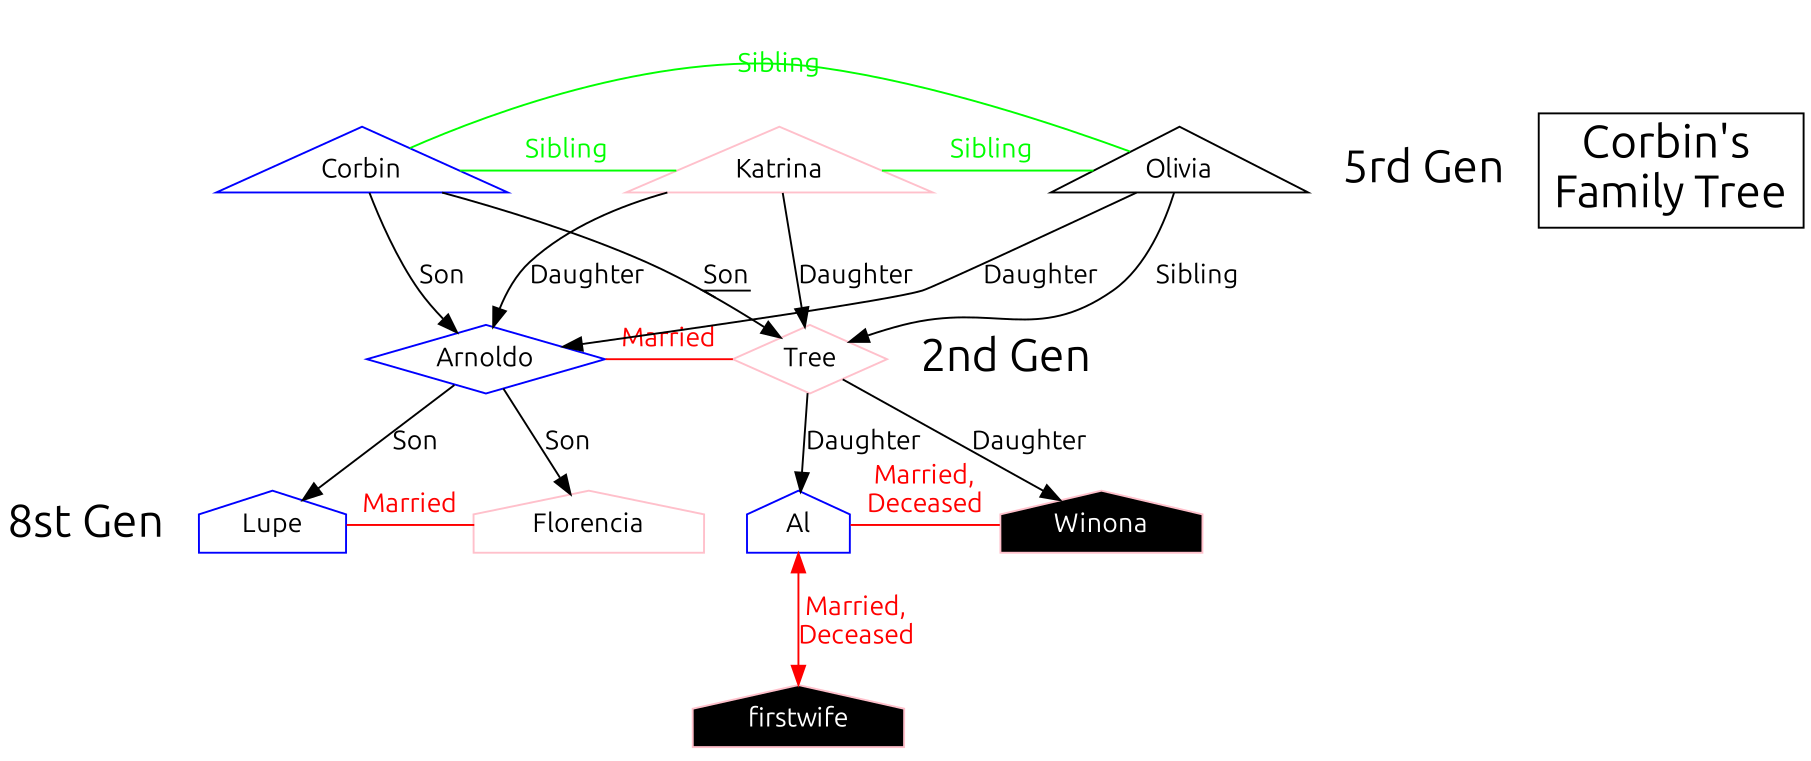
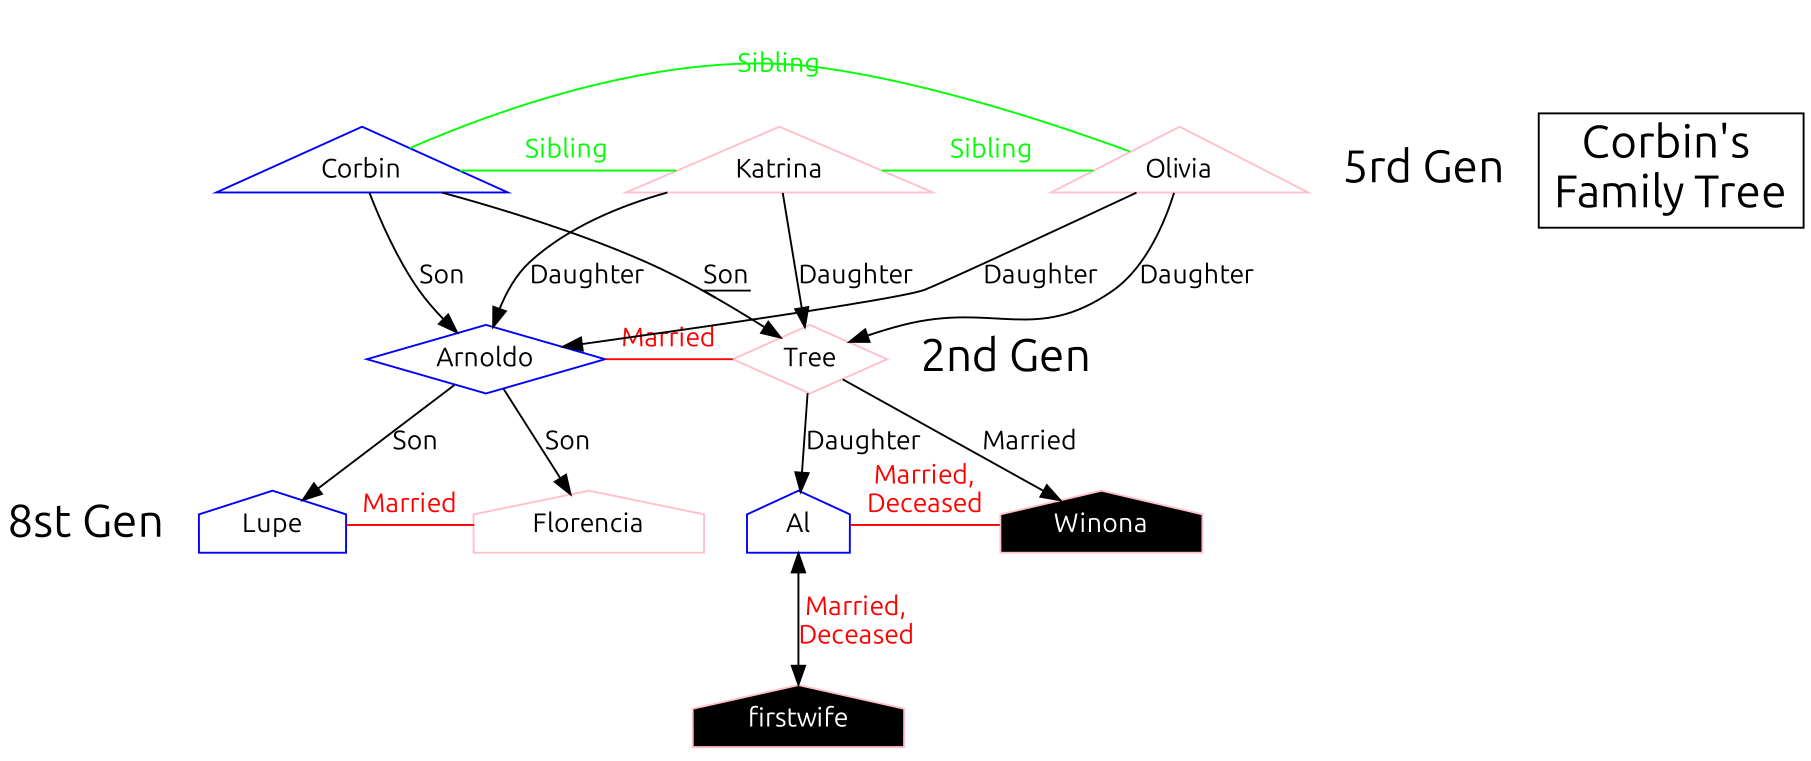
(1180, 171) -> (1180, 171)
(1198, 276) -> (1198, 276)
(1030, 442) -> (1030, 442)
(798, 619) -> (798, 619)
